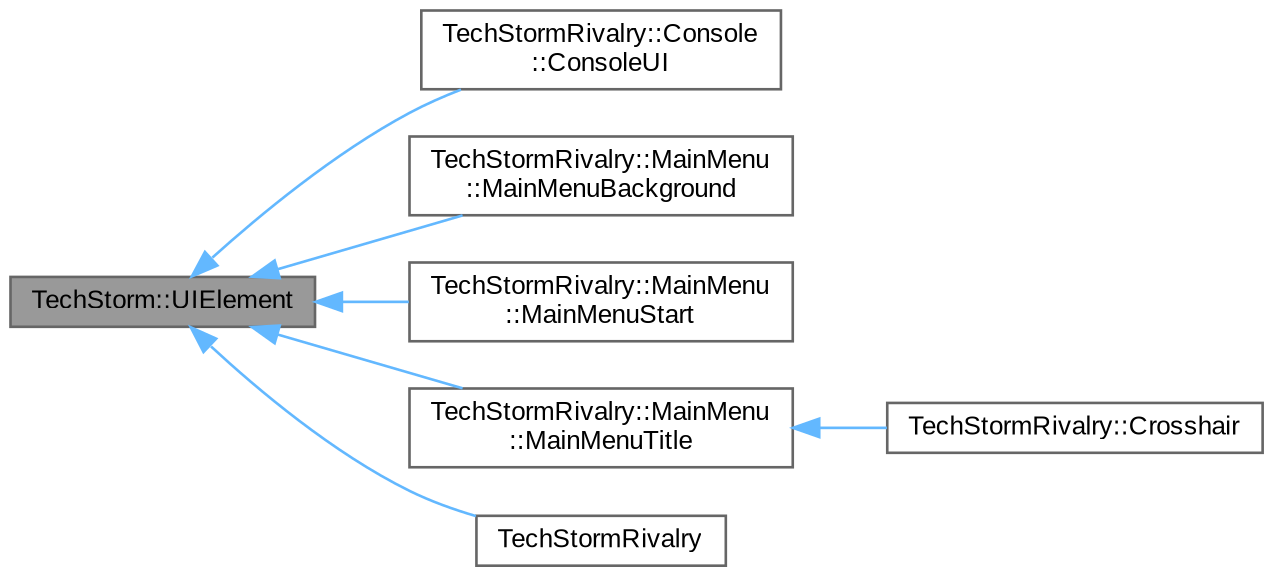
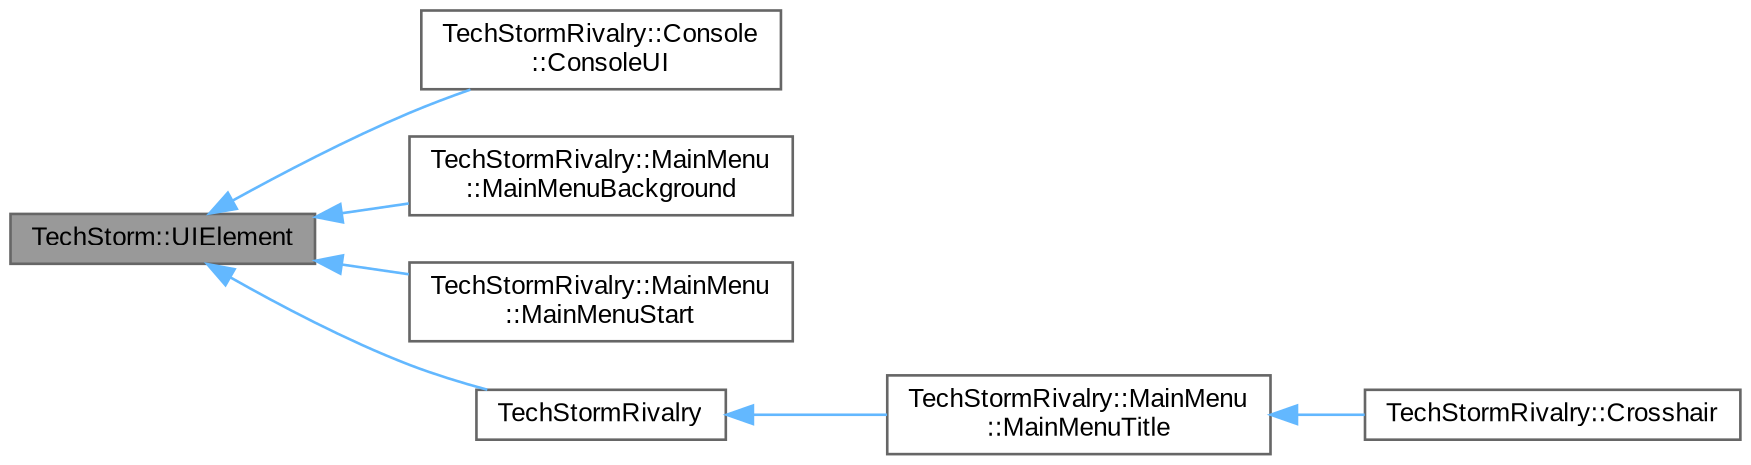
(370, 361) -> (820, 415)
